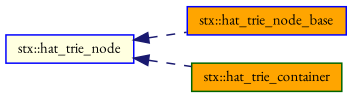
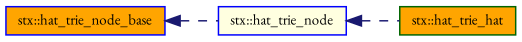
(168, 35) -> (199, 21)
(267, 77) -> (458, 21)
